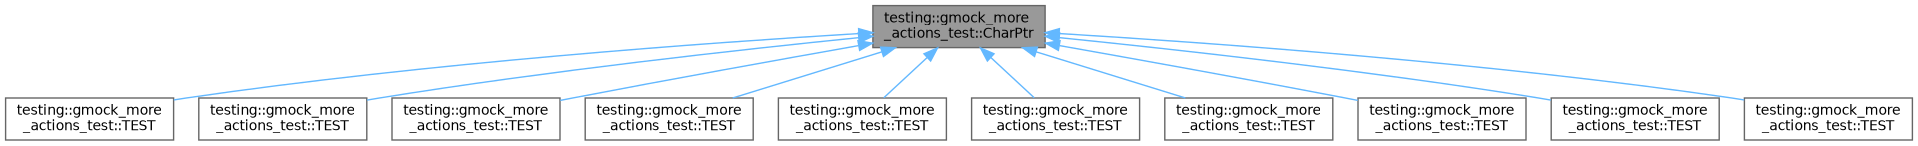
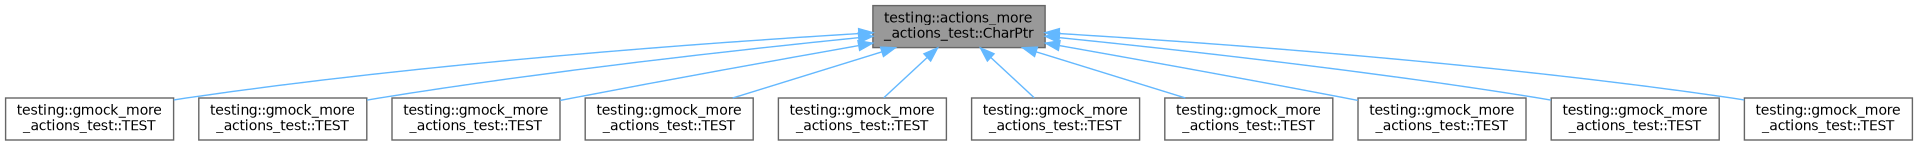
(959, 27) -> (959, 27)
